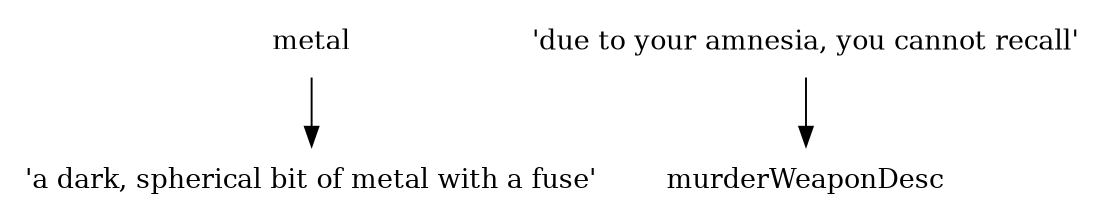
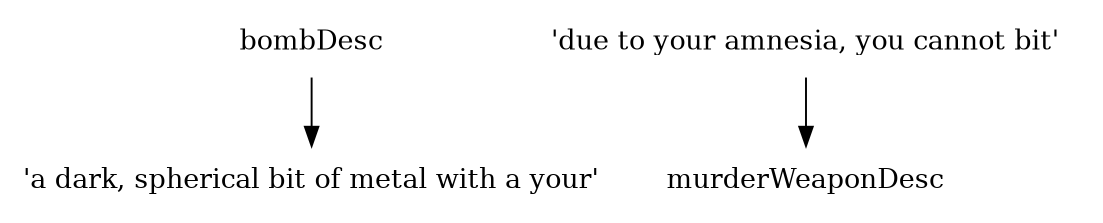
(312, 42) -> (312, 42)
(806, 42) -> (806, 42)
(312, 181) -> (312, 181)
